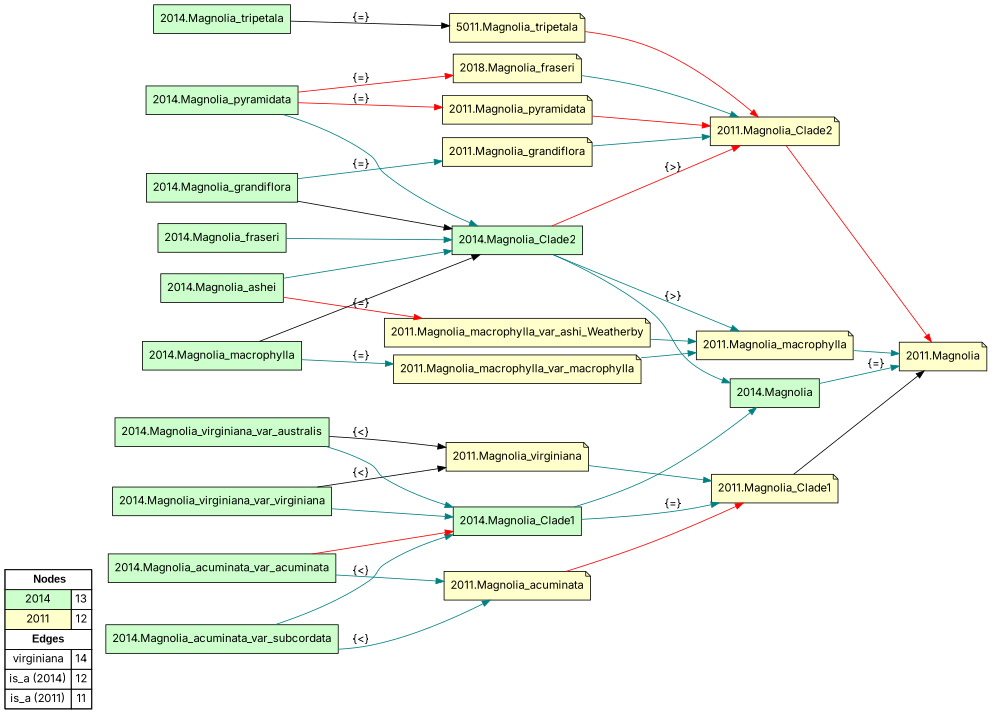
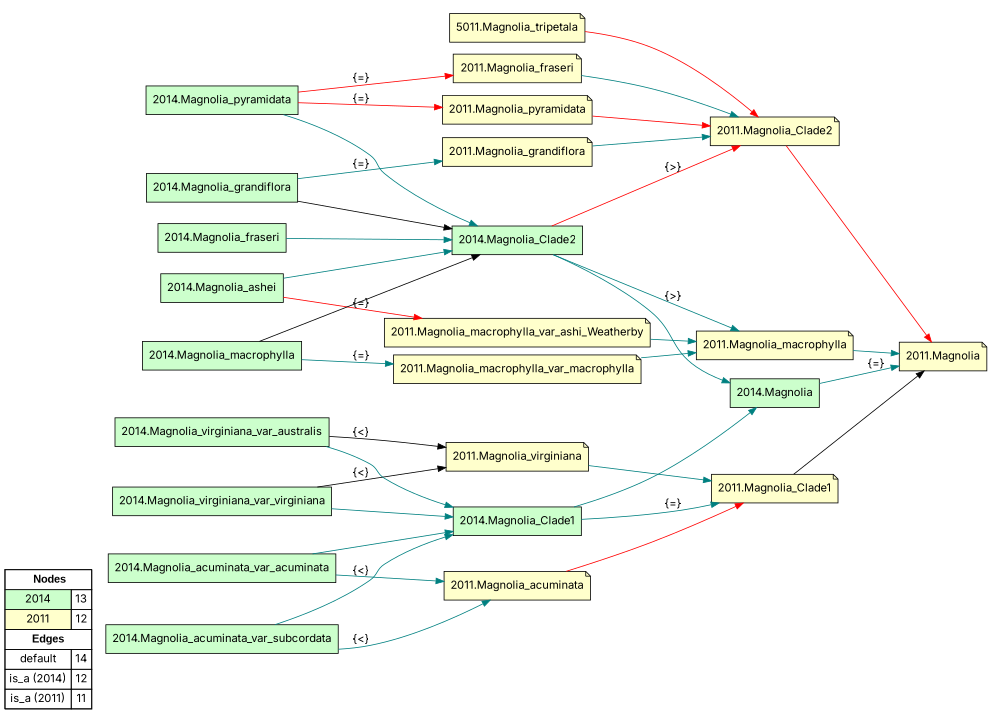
(222, 19) -> none
(517, 68) -> (517, 68)
(379, 543) -> (379, 543)
(38, 659) -> (38, 659)
